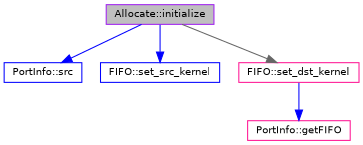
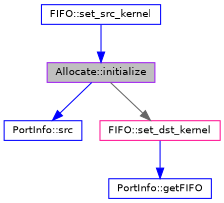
(160, 38) -> (101, 38)
(299, 131) -> (160, 189)
